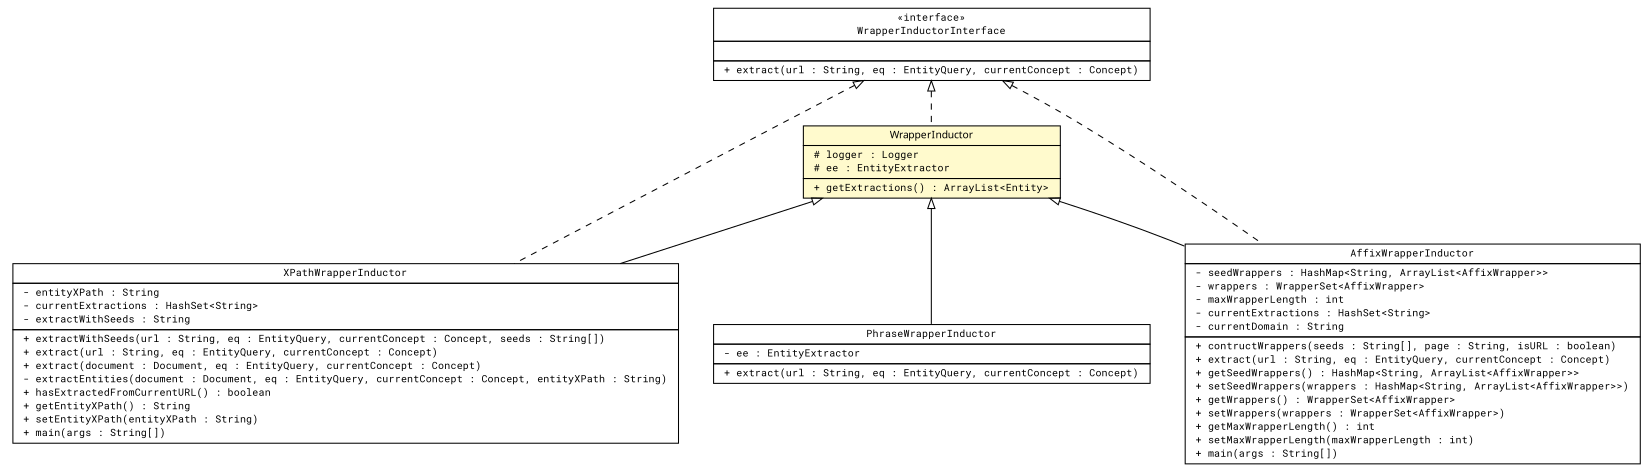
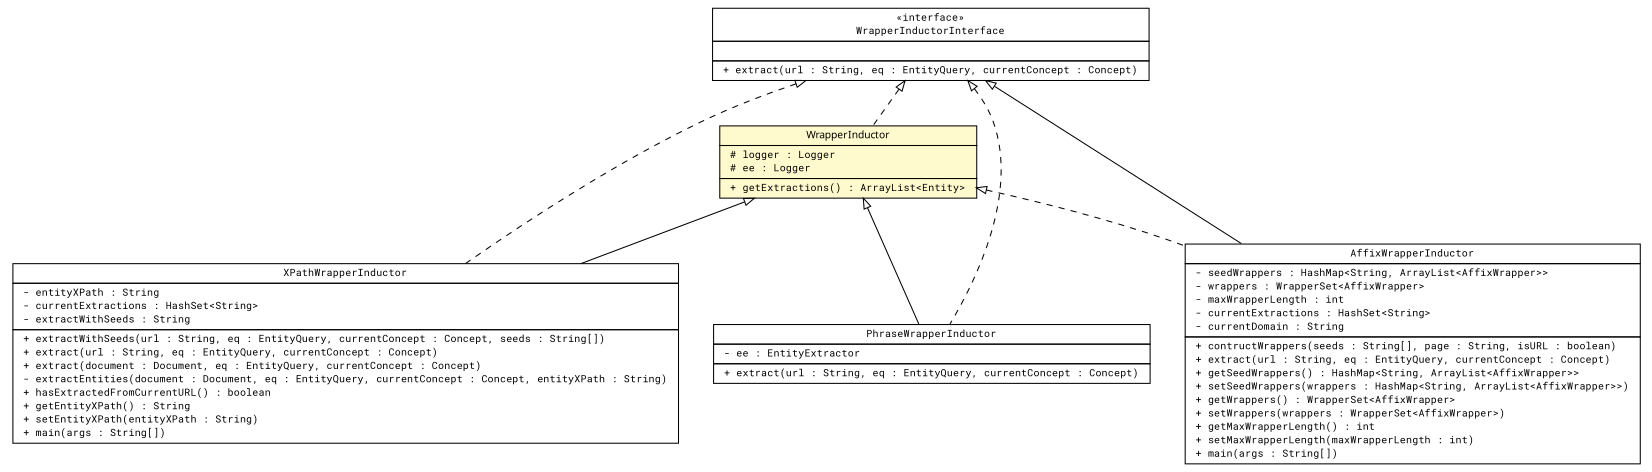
(1139, 161) -> (1118, 165)
(882, 168) -> (771, 168)
none -> (997, 208)
(1122, 223) -> (1086, 215)
